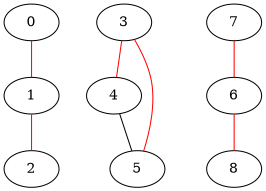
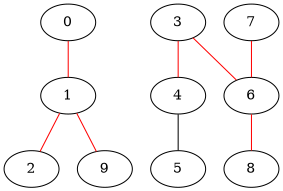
(153, 94) -> (215, 59)
none -> (105, 169)
